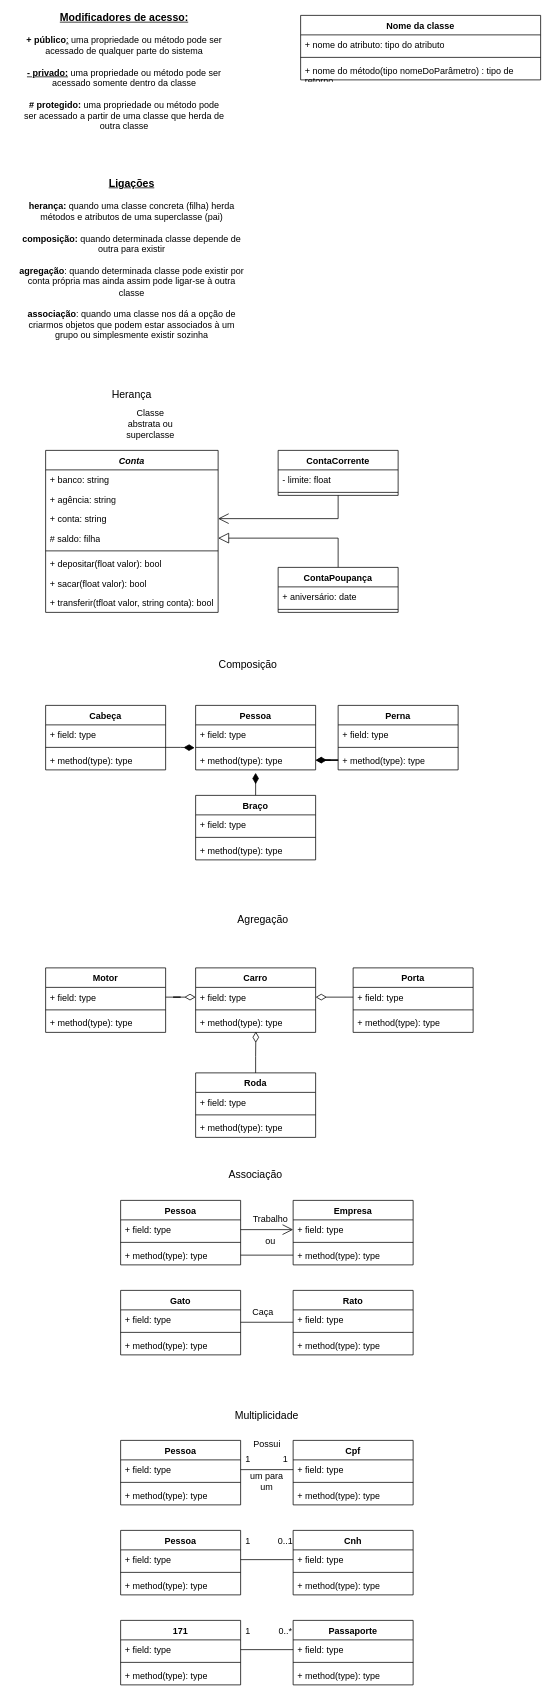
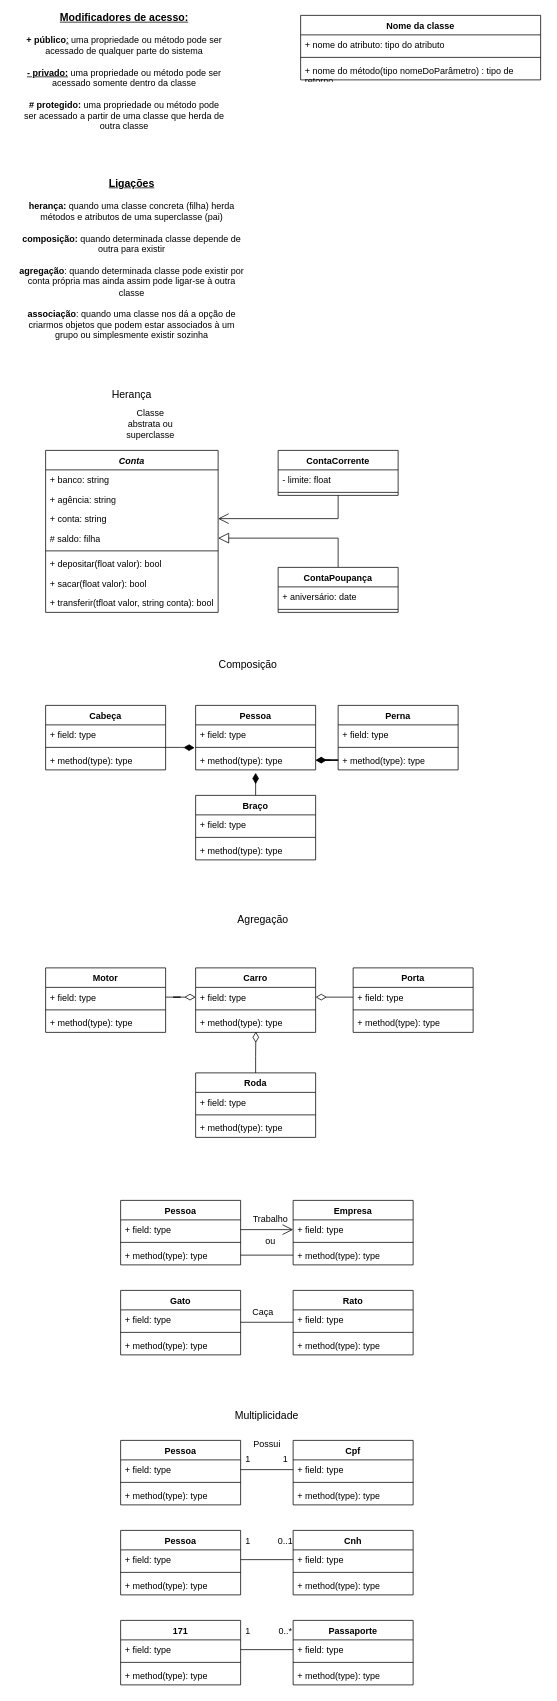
(255, 1174) -> none
(267, 1482) -> none
